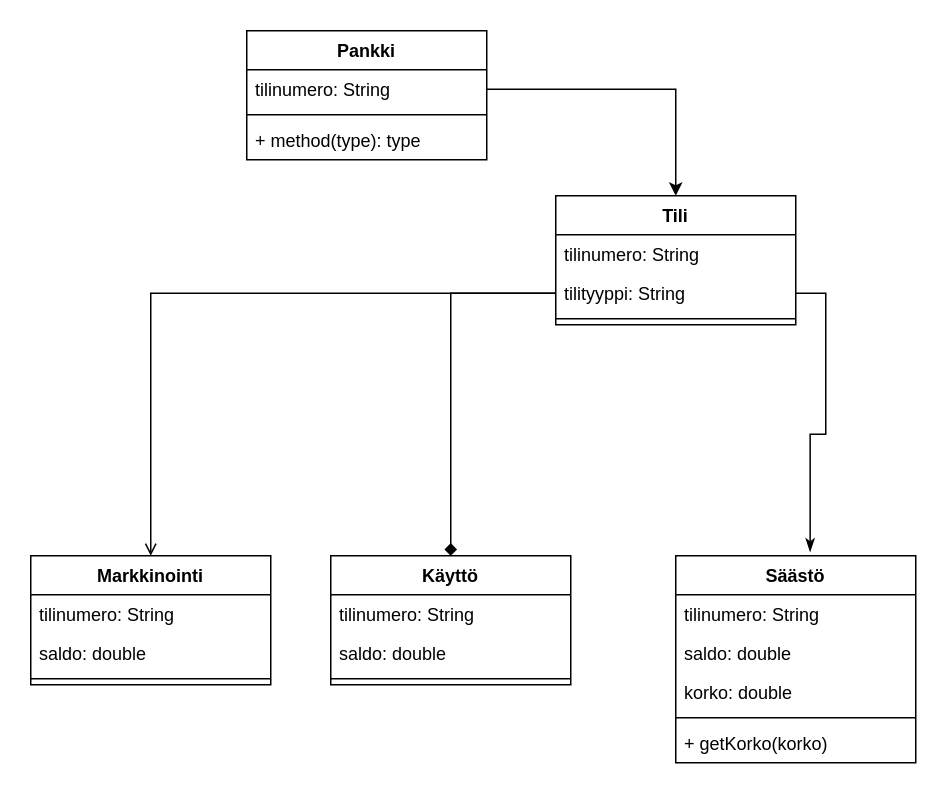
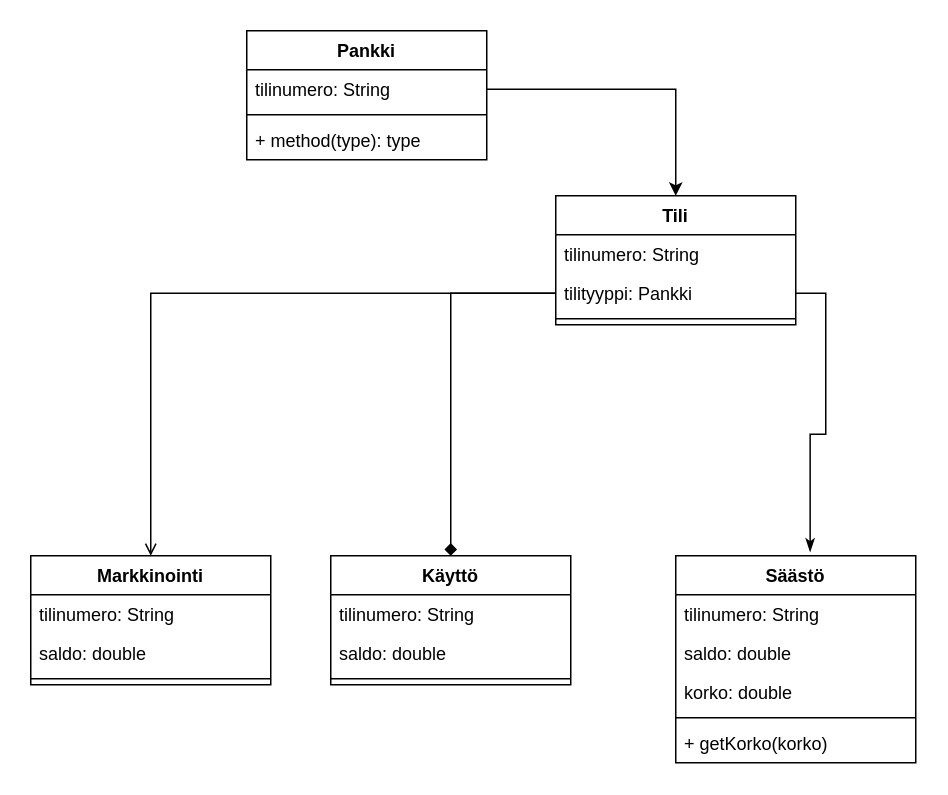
(638, 294) -> (638, 294)
